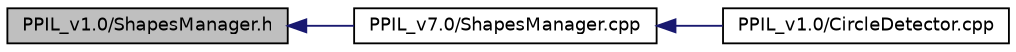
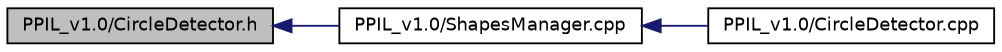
(148, 26) -> (140, 26)
(505, 26) -> (491, 26)
